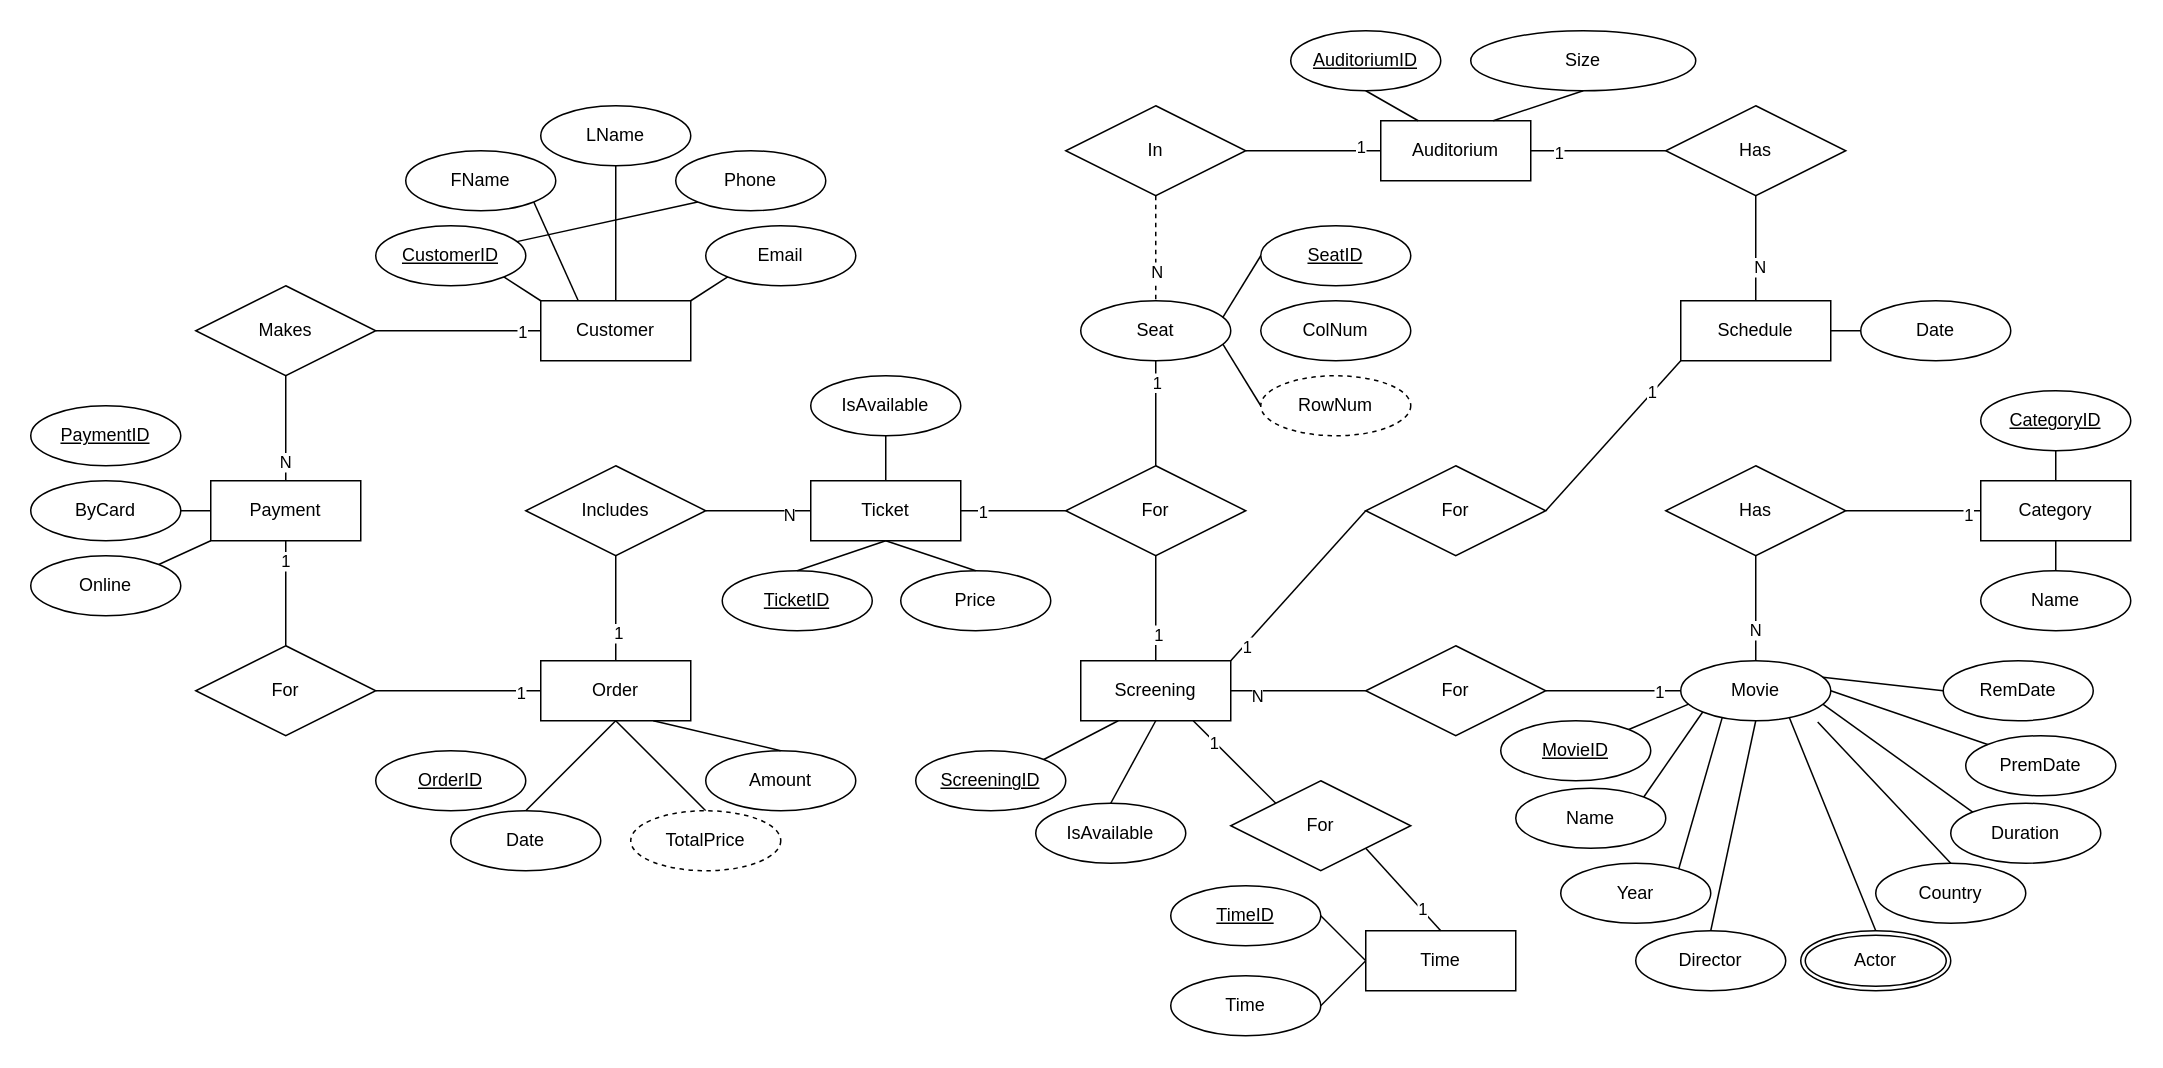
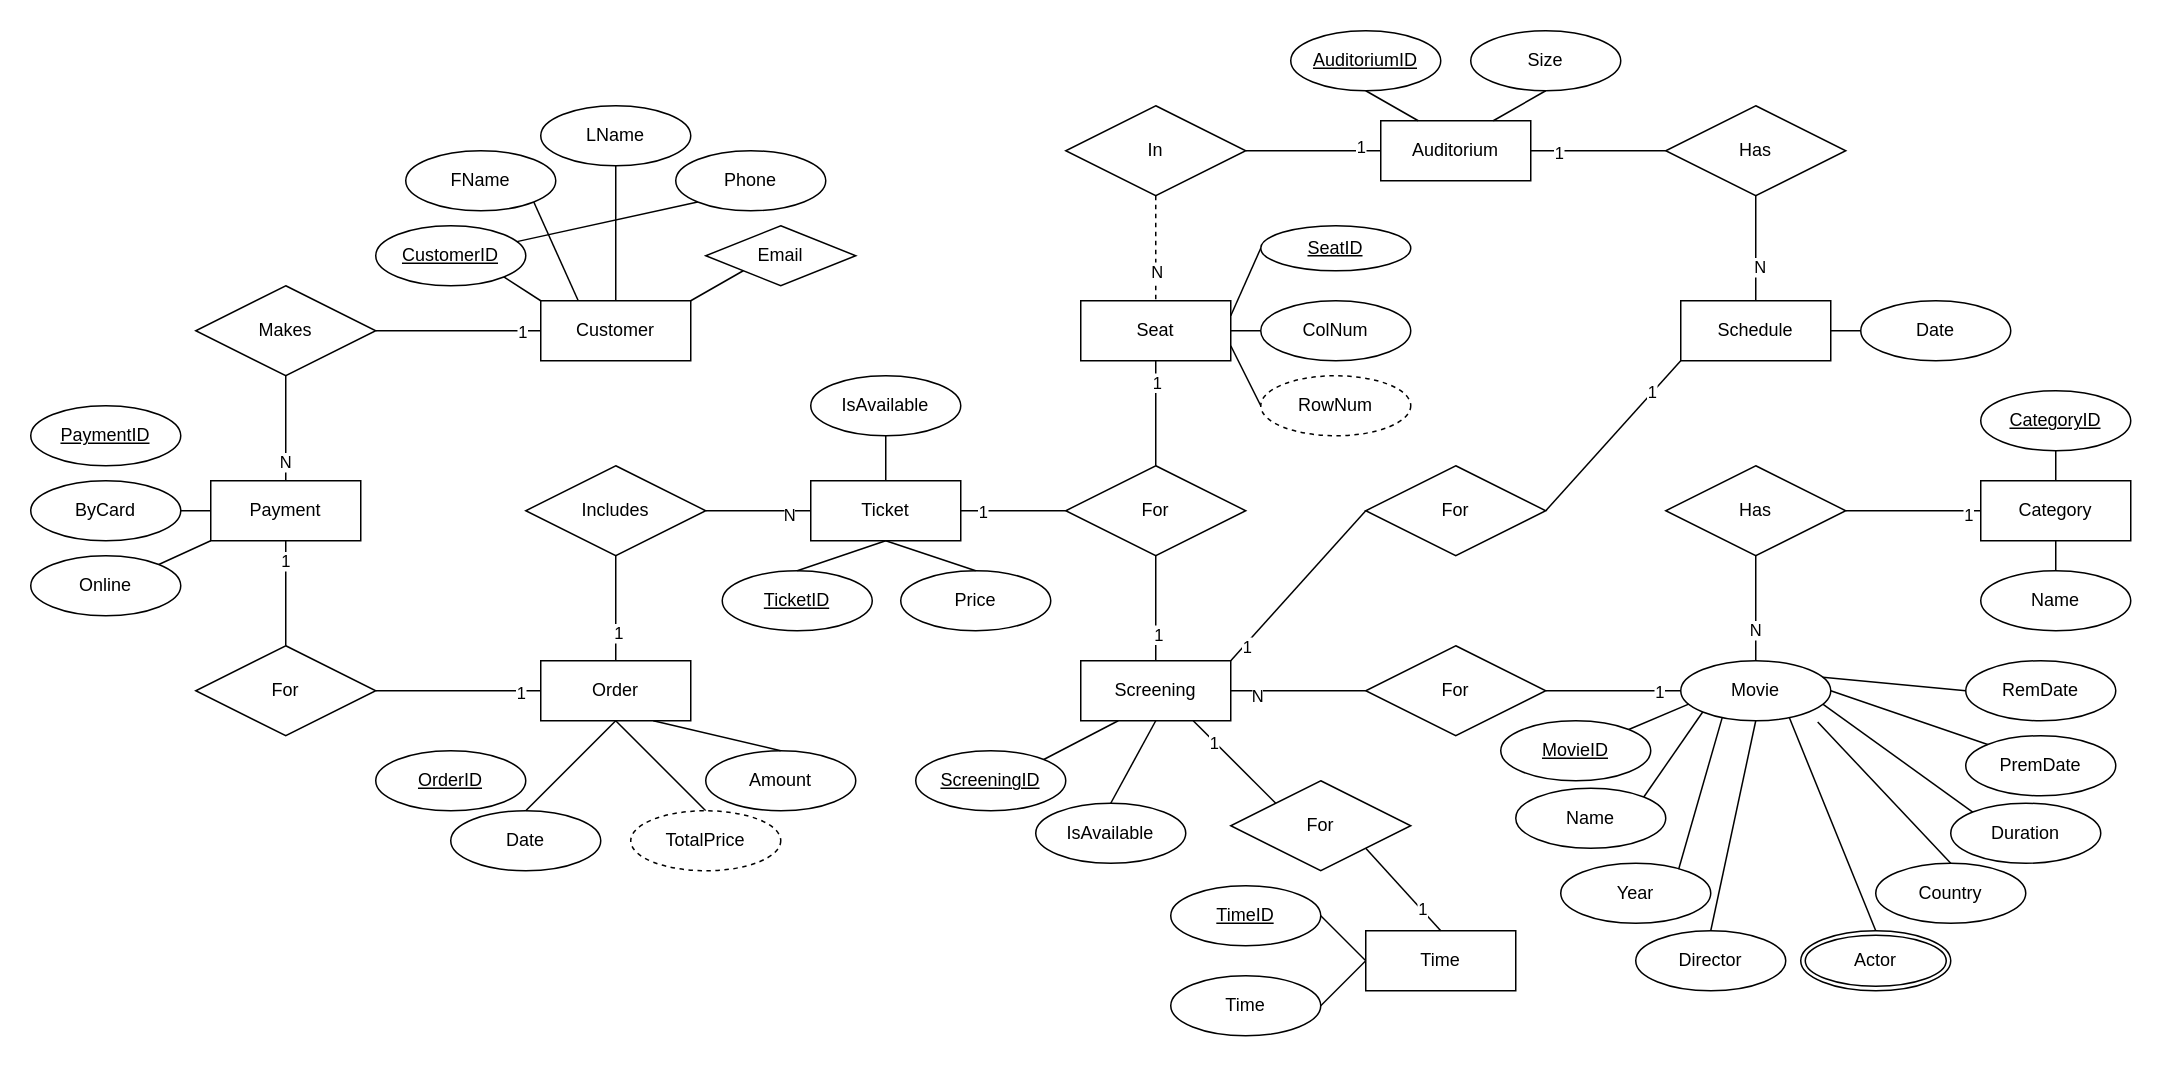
(1583, 61) -> (1546, 61)
(781, 256) -> (781, 256)
(1336, 256) -> (1336, 248)
(1156, 331) -> (1156, 331)
none -> (1246, 331)
(2018, 691) -> (2041, 691)
